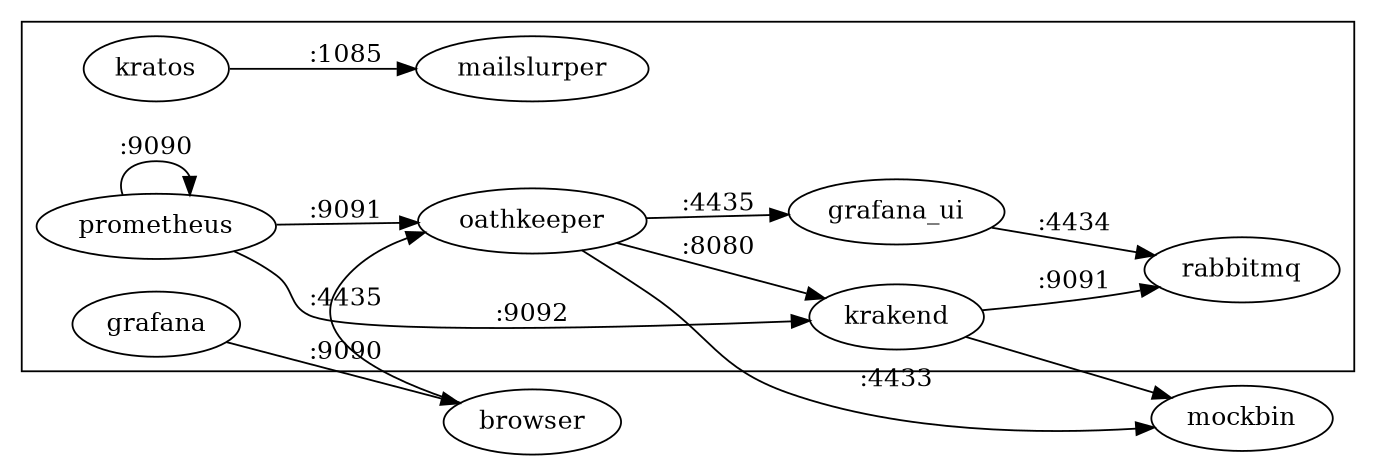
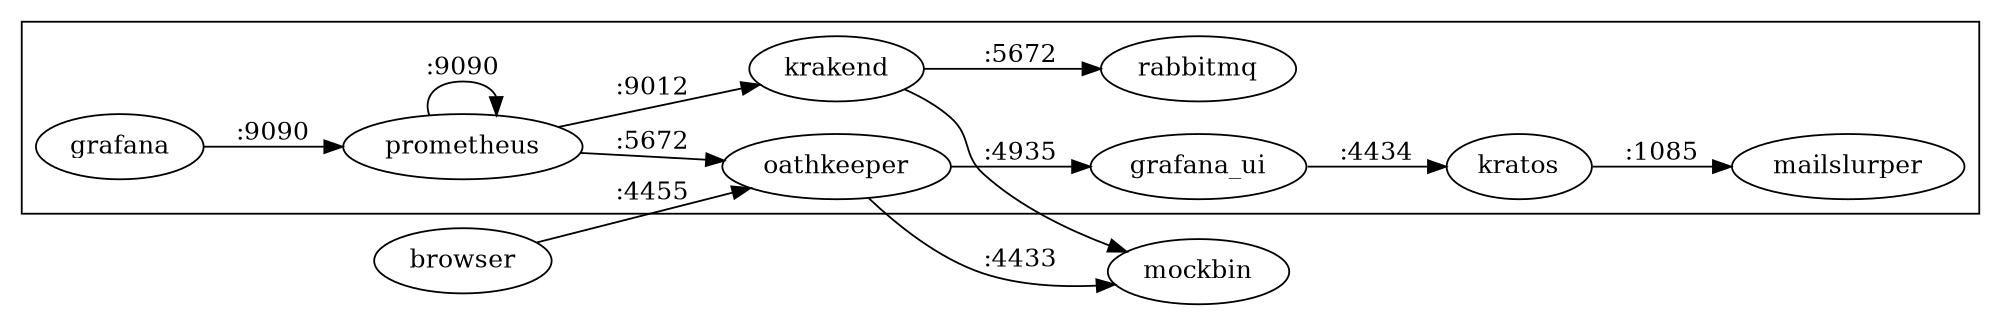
(719, 204) -> (1021, 153)
(346, 211) -> (653, 142)
(1064, 240) -> (1368, 167)
(712, 268) -> none
(1075, 282) -> (1021, 55)
(346, 299) -> (653, 193)
(532, 314) -> (653, 88)
(291, 359) -> (264, 147)
